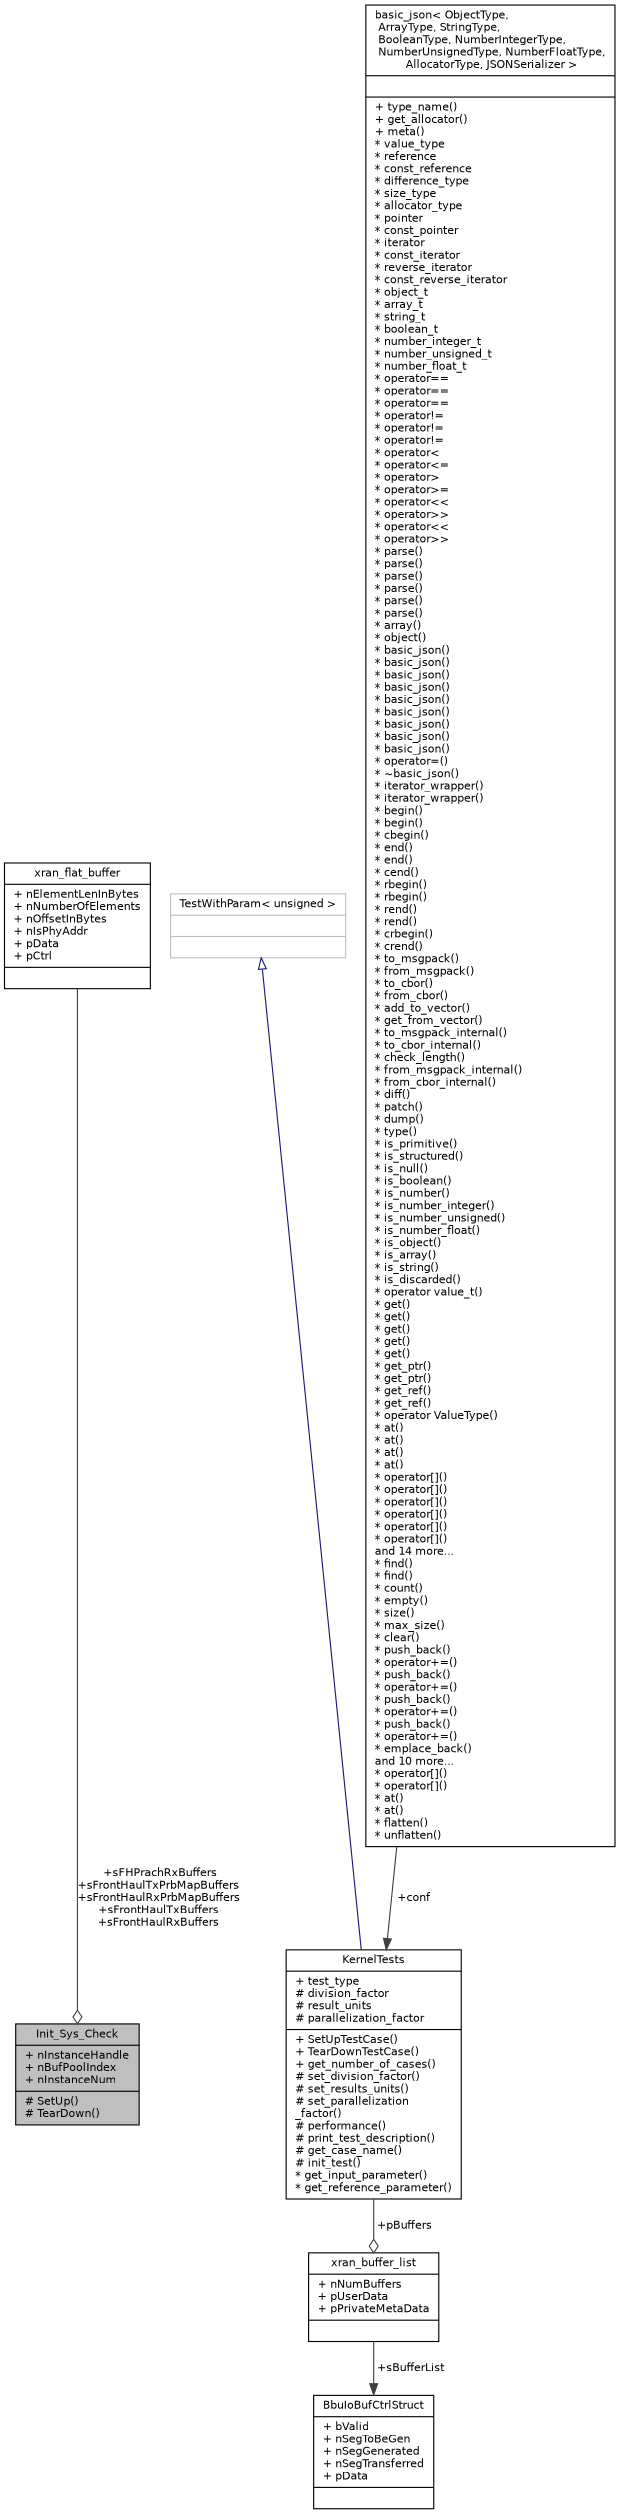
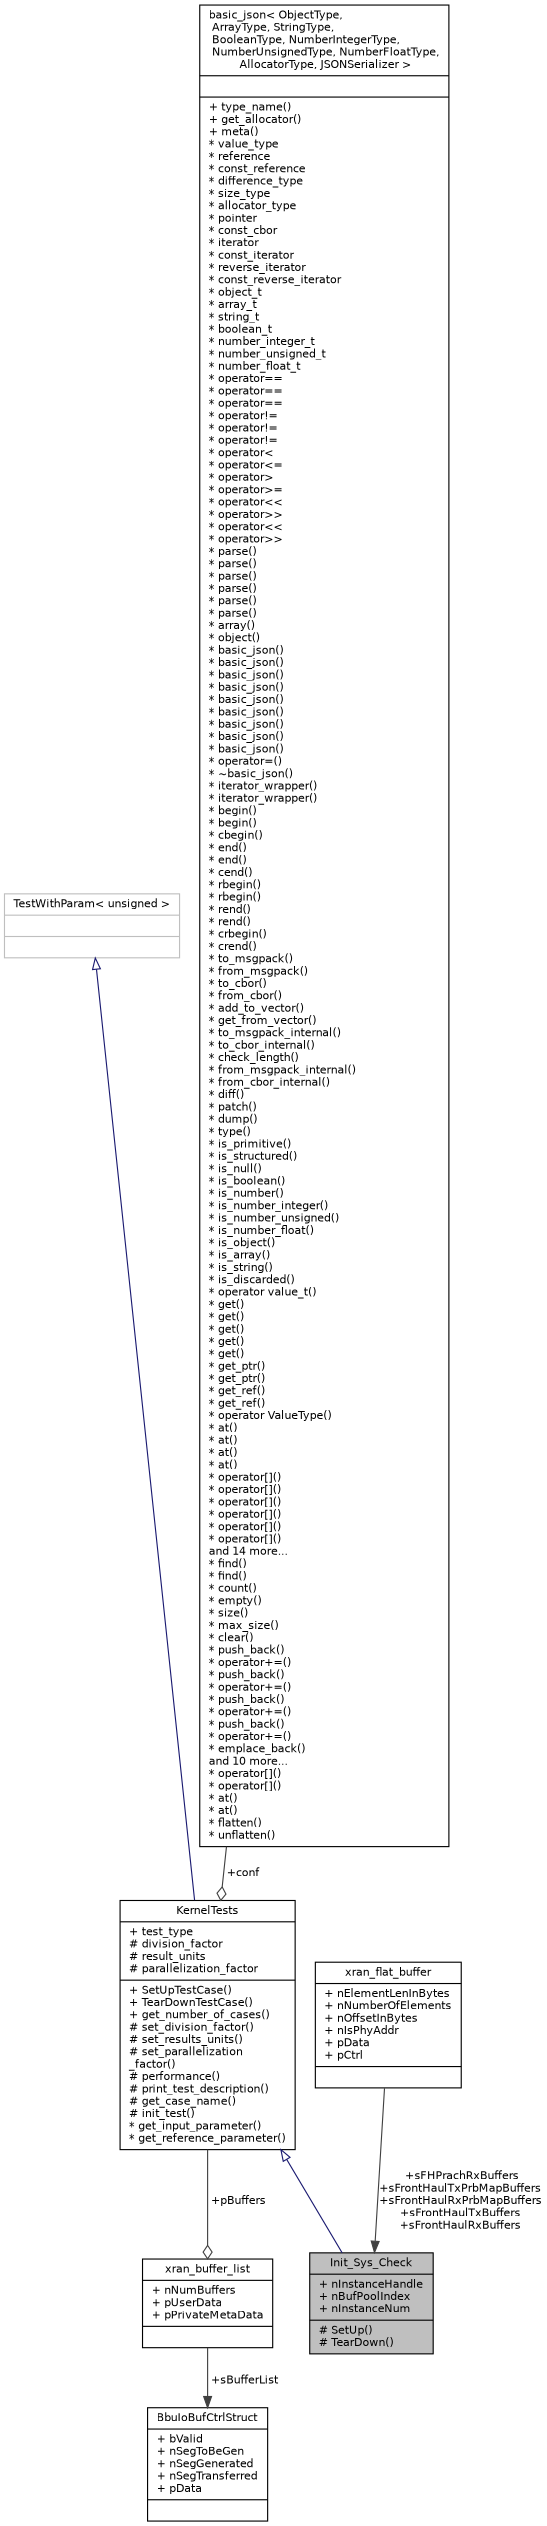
(417, 231) -> (243, 231)
(77, 1500) -> (380, 2165)
(392, 1893) -> (224, 1867)
none -> (314, 2206)
